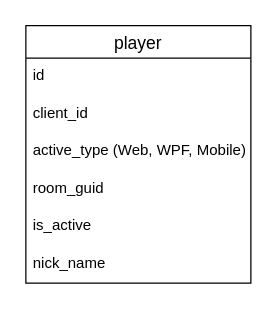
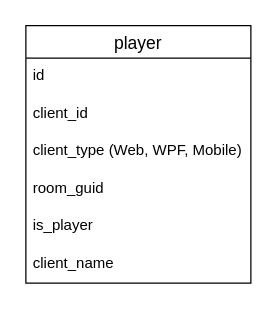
(143, 150) -> (141, 150)
(66, 225) -> (66, 225)
(68, 263) -> (75, 263)
